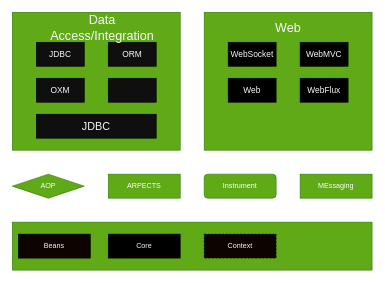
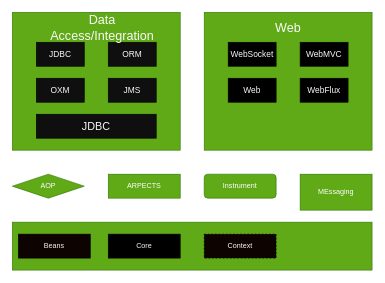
none -> (132, 90)
(336, 186) -> (336, 192)
